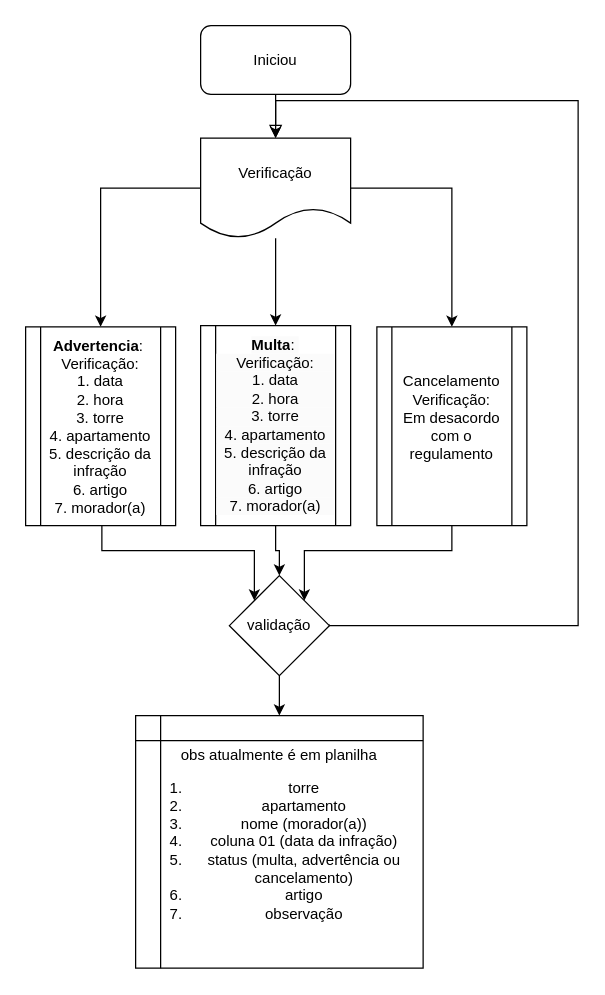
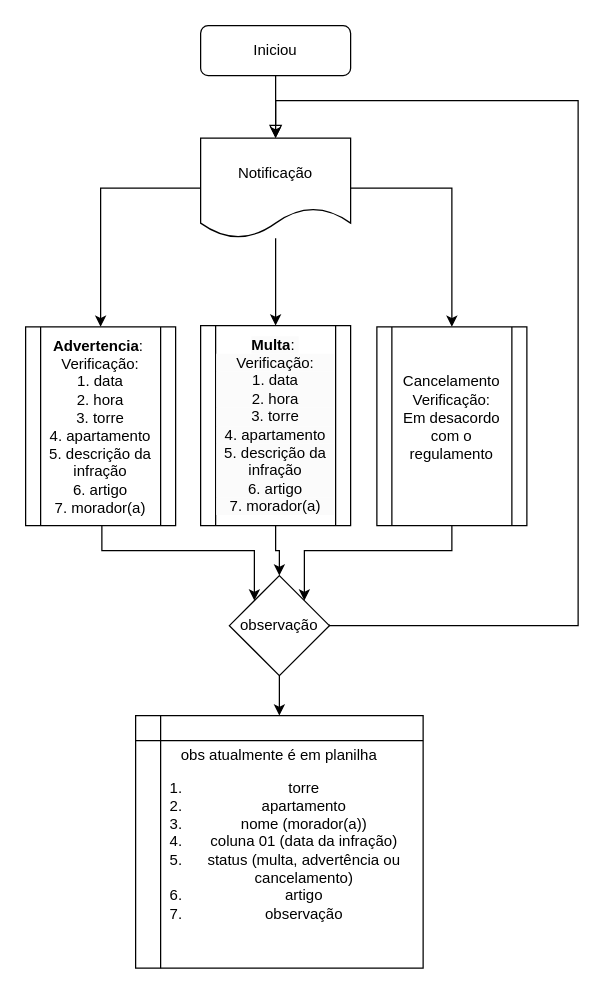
(276, 60) -> (276, 51)
(276, 173) -> (276, 173)
(279, 626) -> (279, 626)
